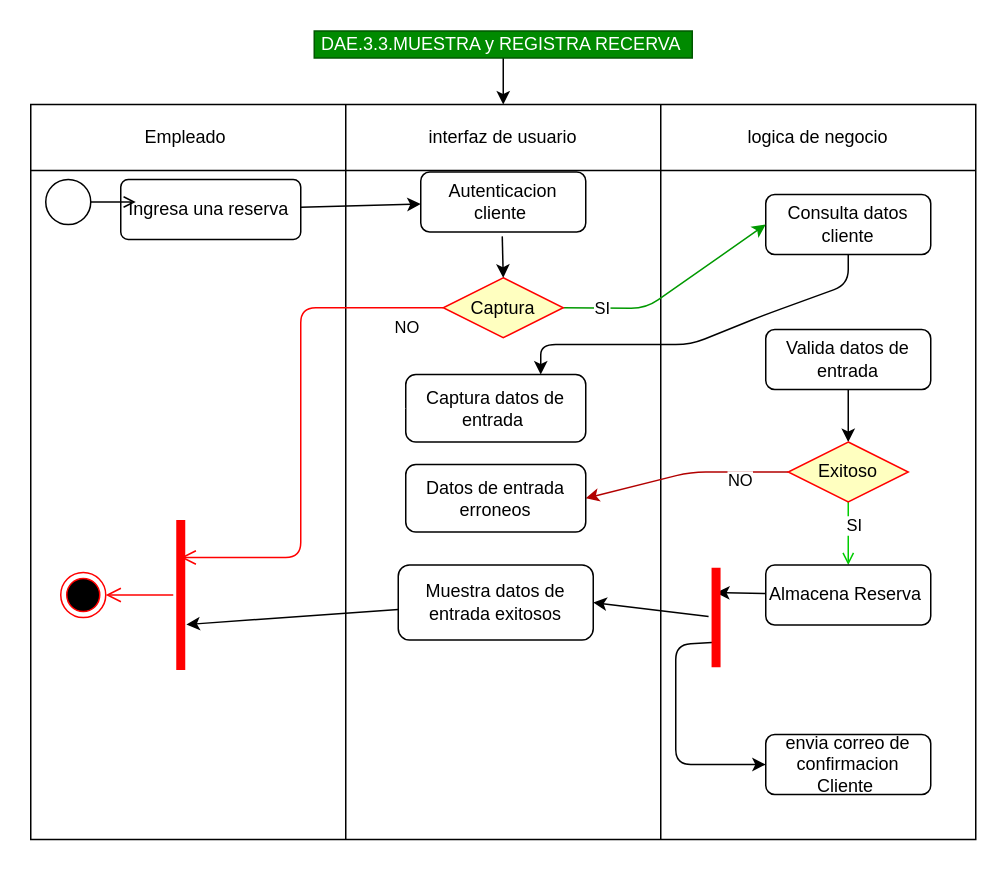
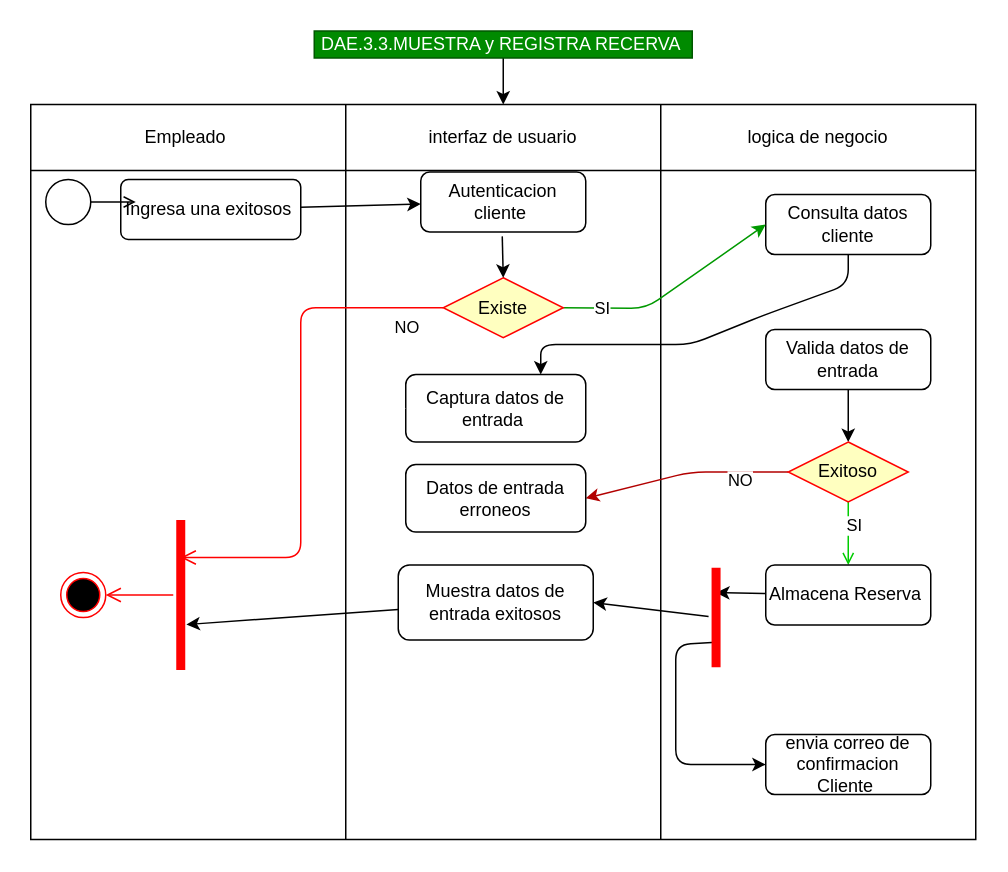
(212, 209) -> (212, 209)
(503, 308) -> (503, 308)
